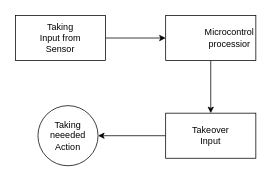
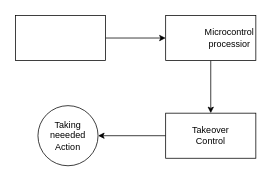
(60, 38) -> none
(210, 135) -> (210, 135)
